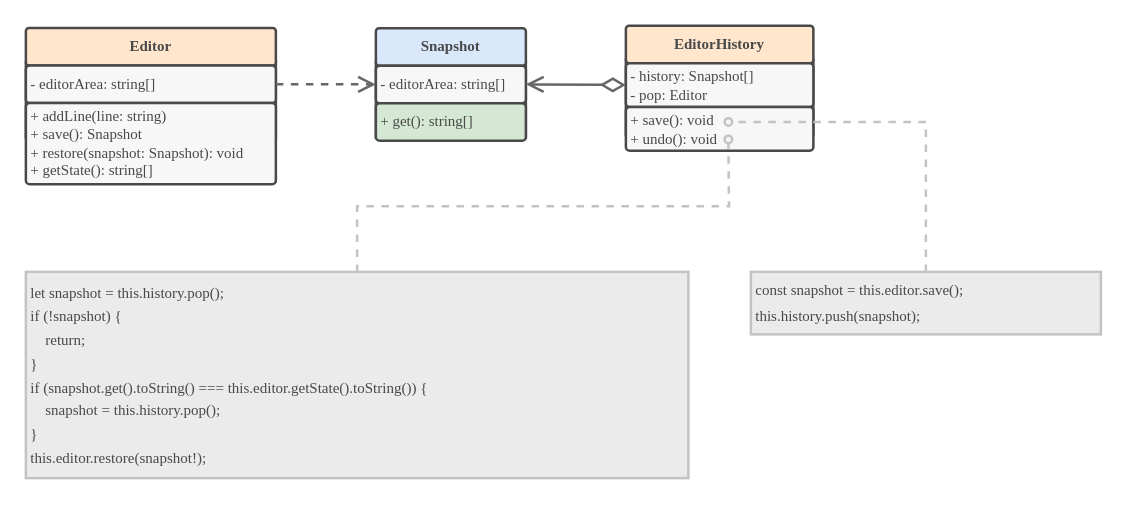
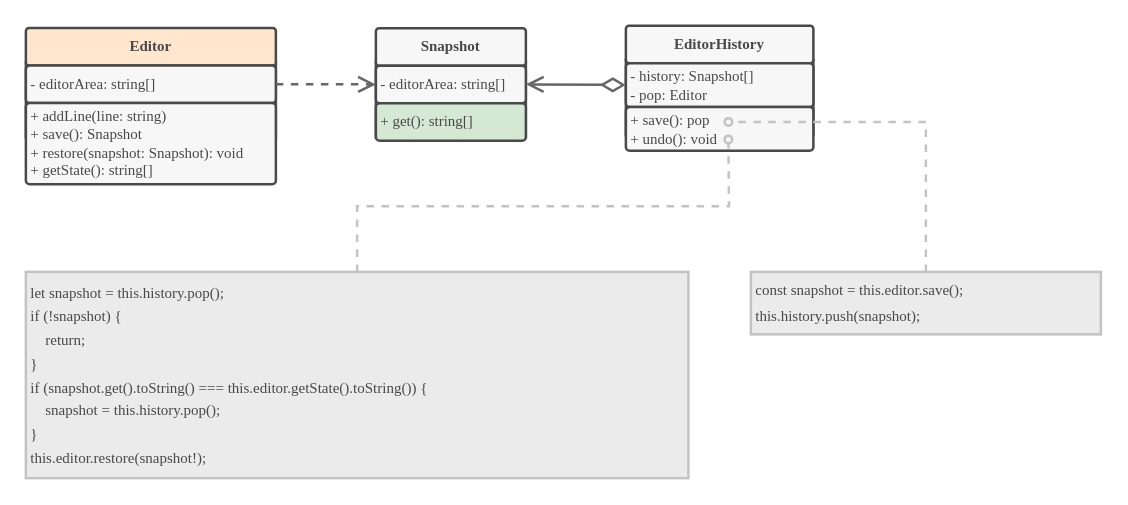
(719, 44) -> (719, 44)
(451, 47) -> (451, 47)
(684, 129) -> (684, 129)
